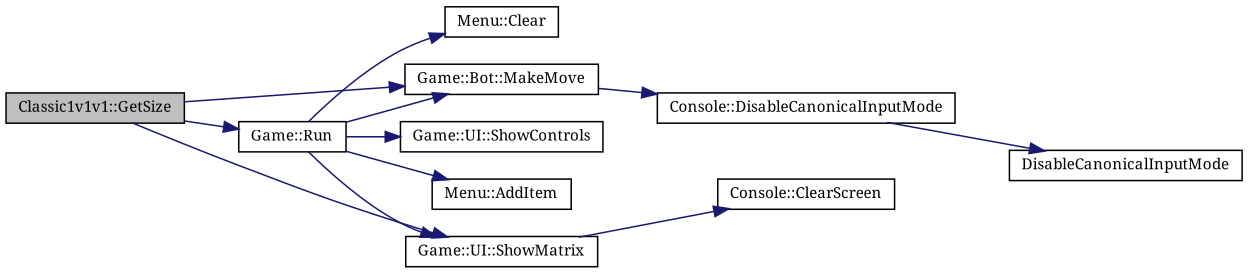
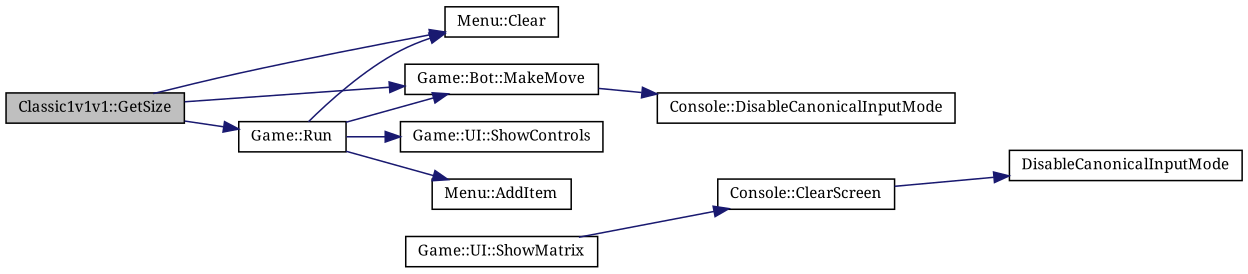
(958, 135) -> (944, 182)
(281, 181) -> (291, 62)
(361, 197) -> none
